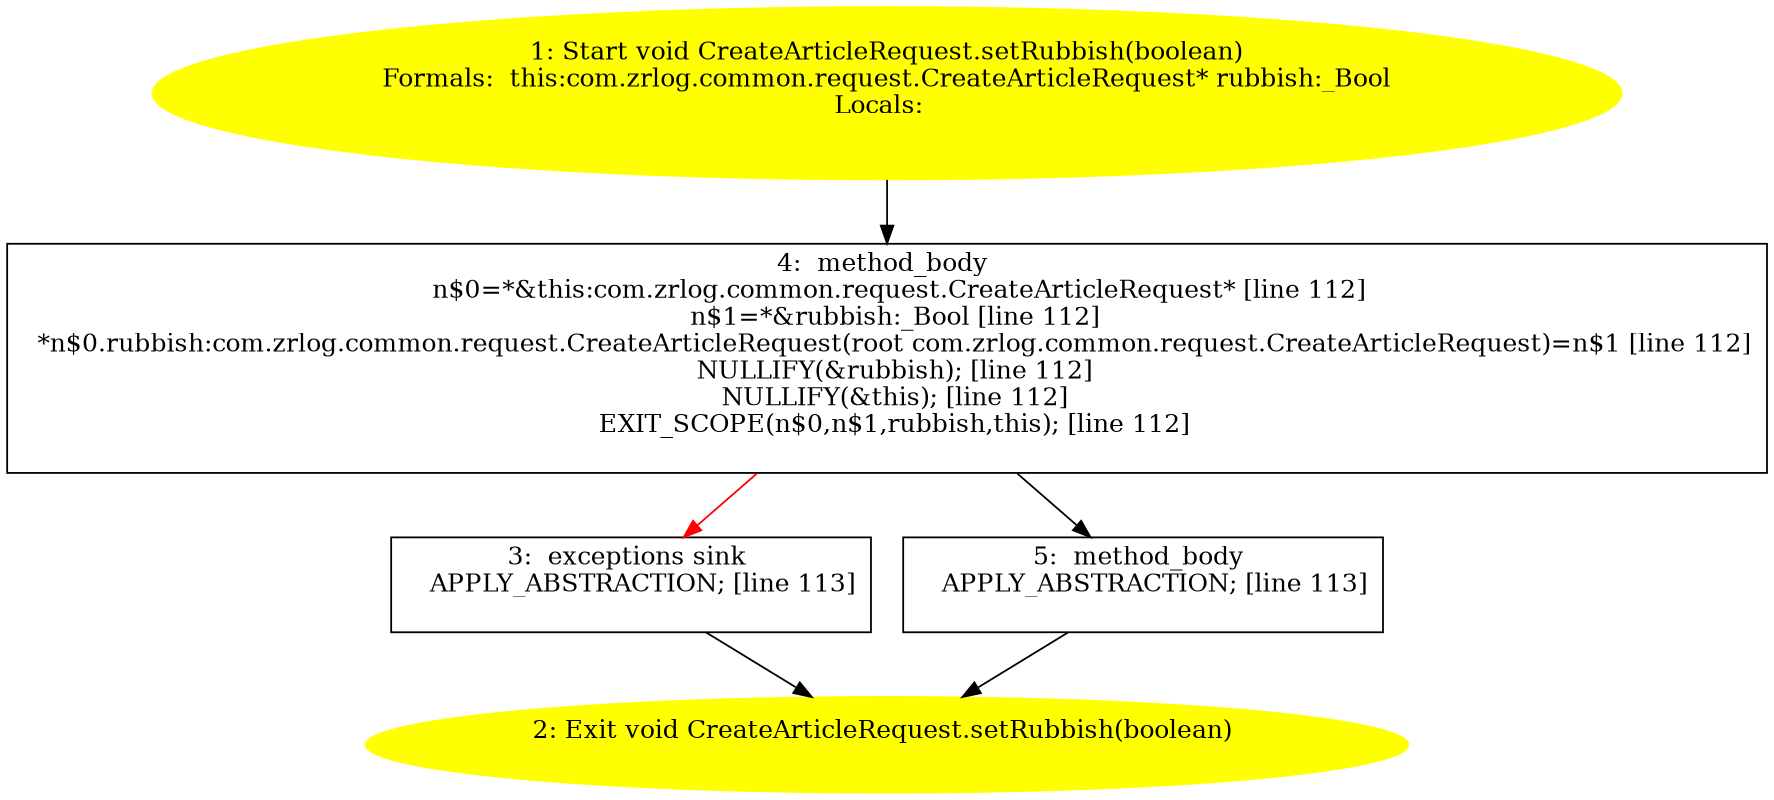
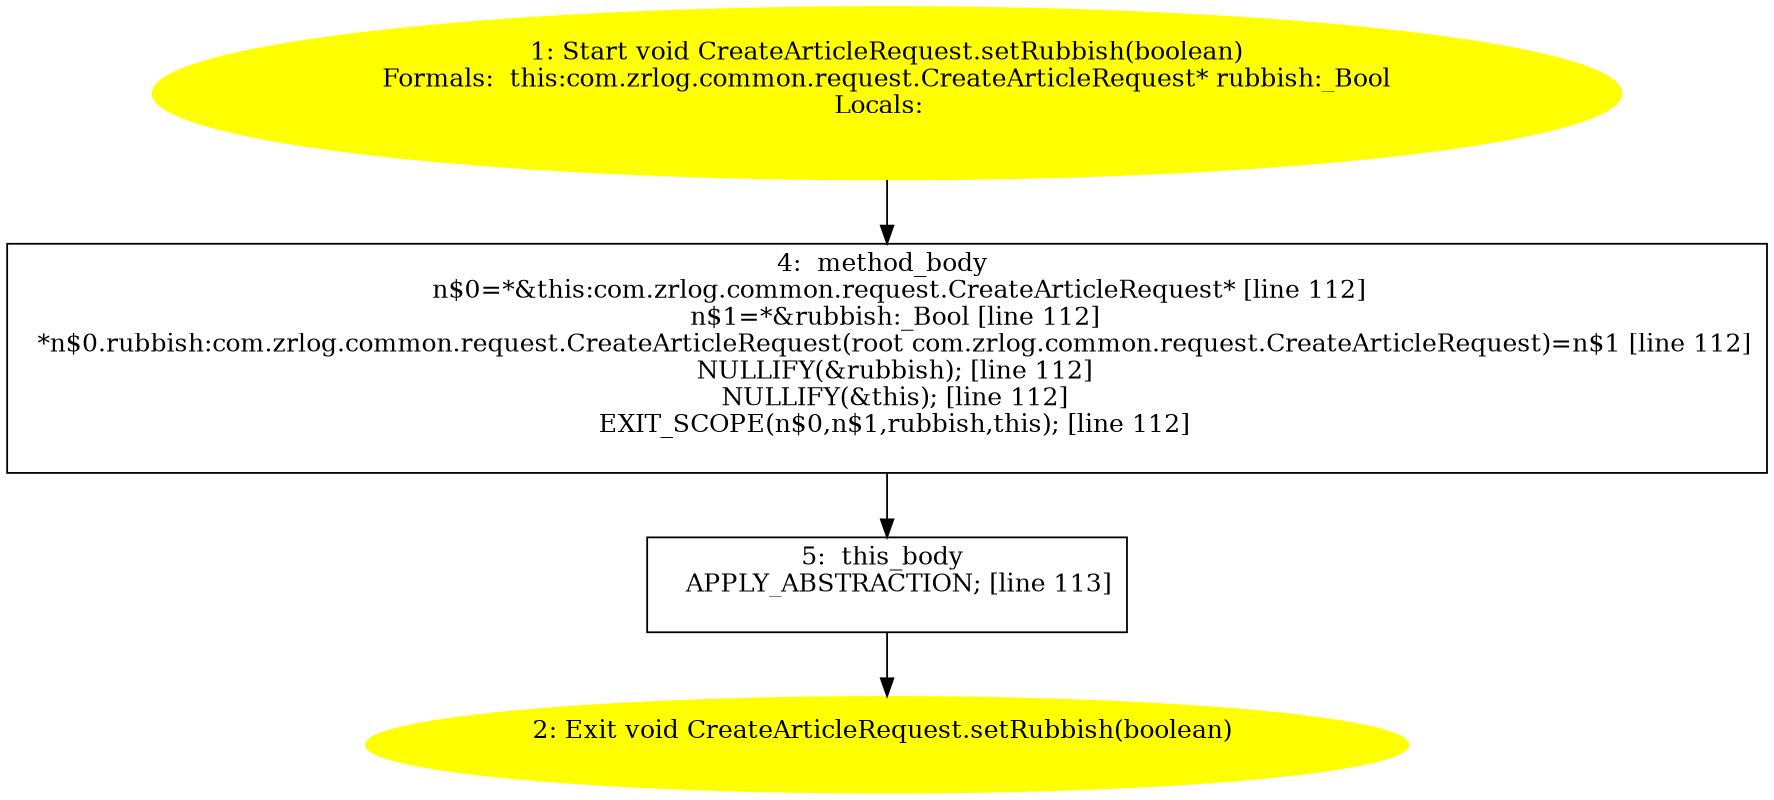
(631, 585) -> none
(1143, 585) -> (887, 585)
